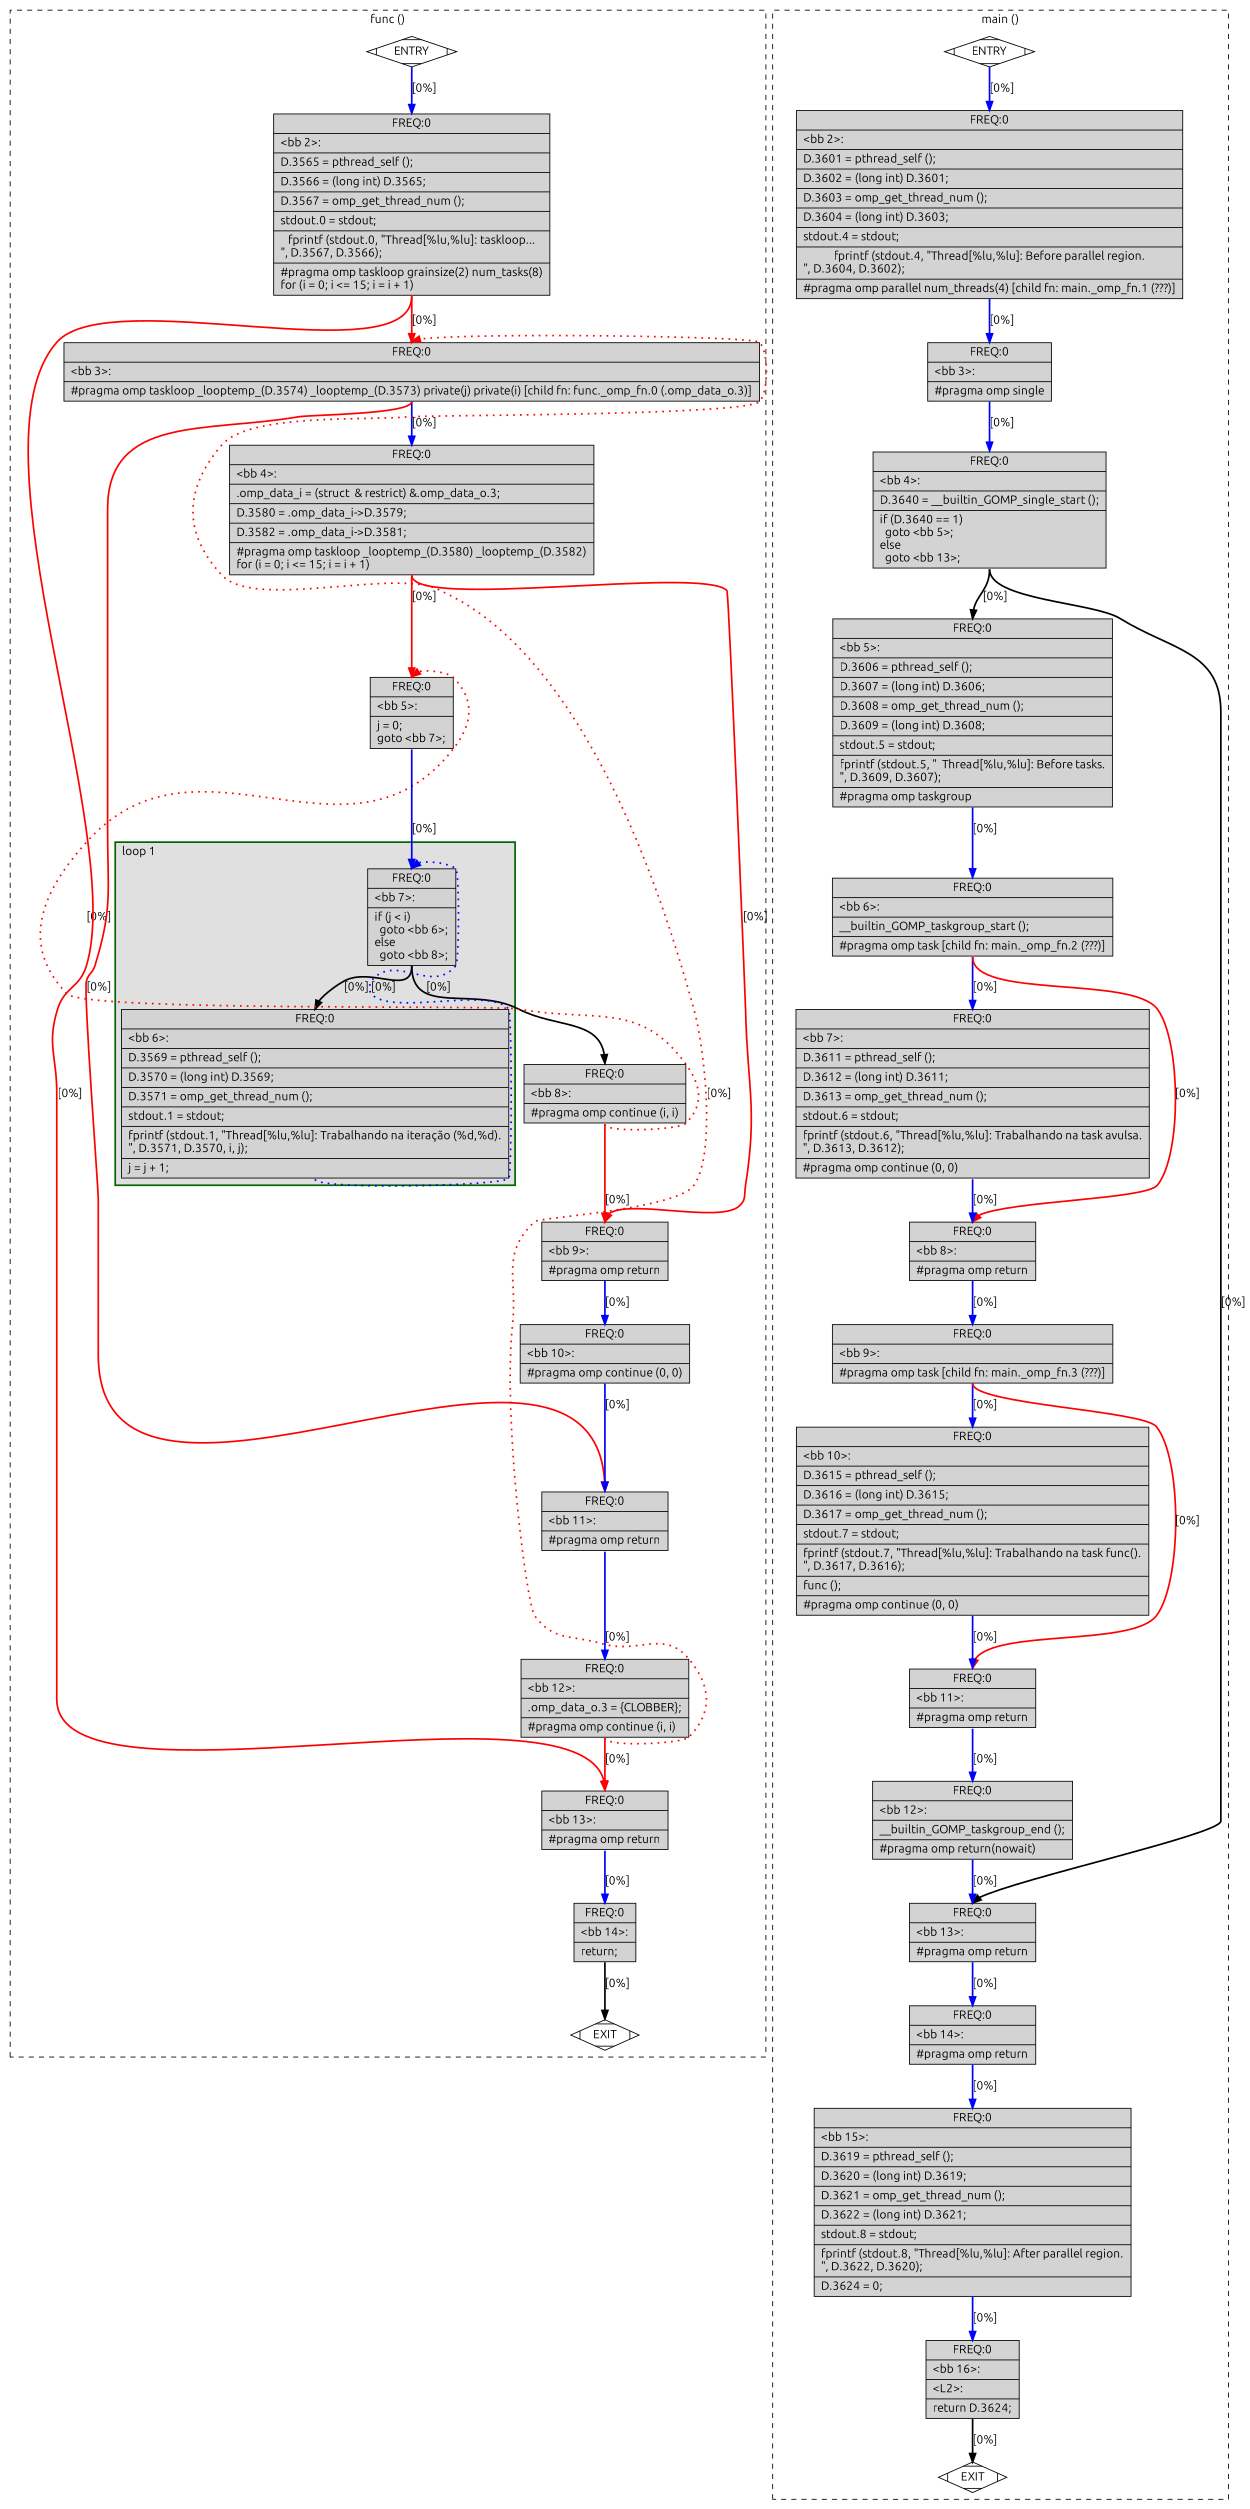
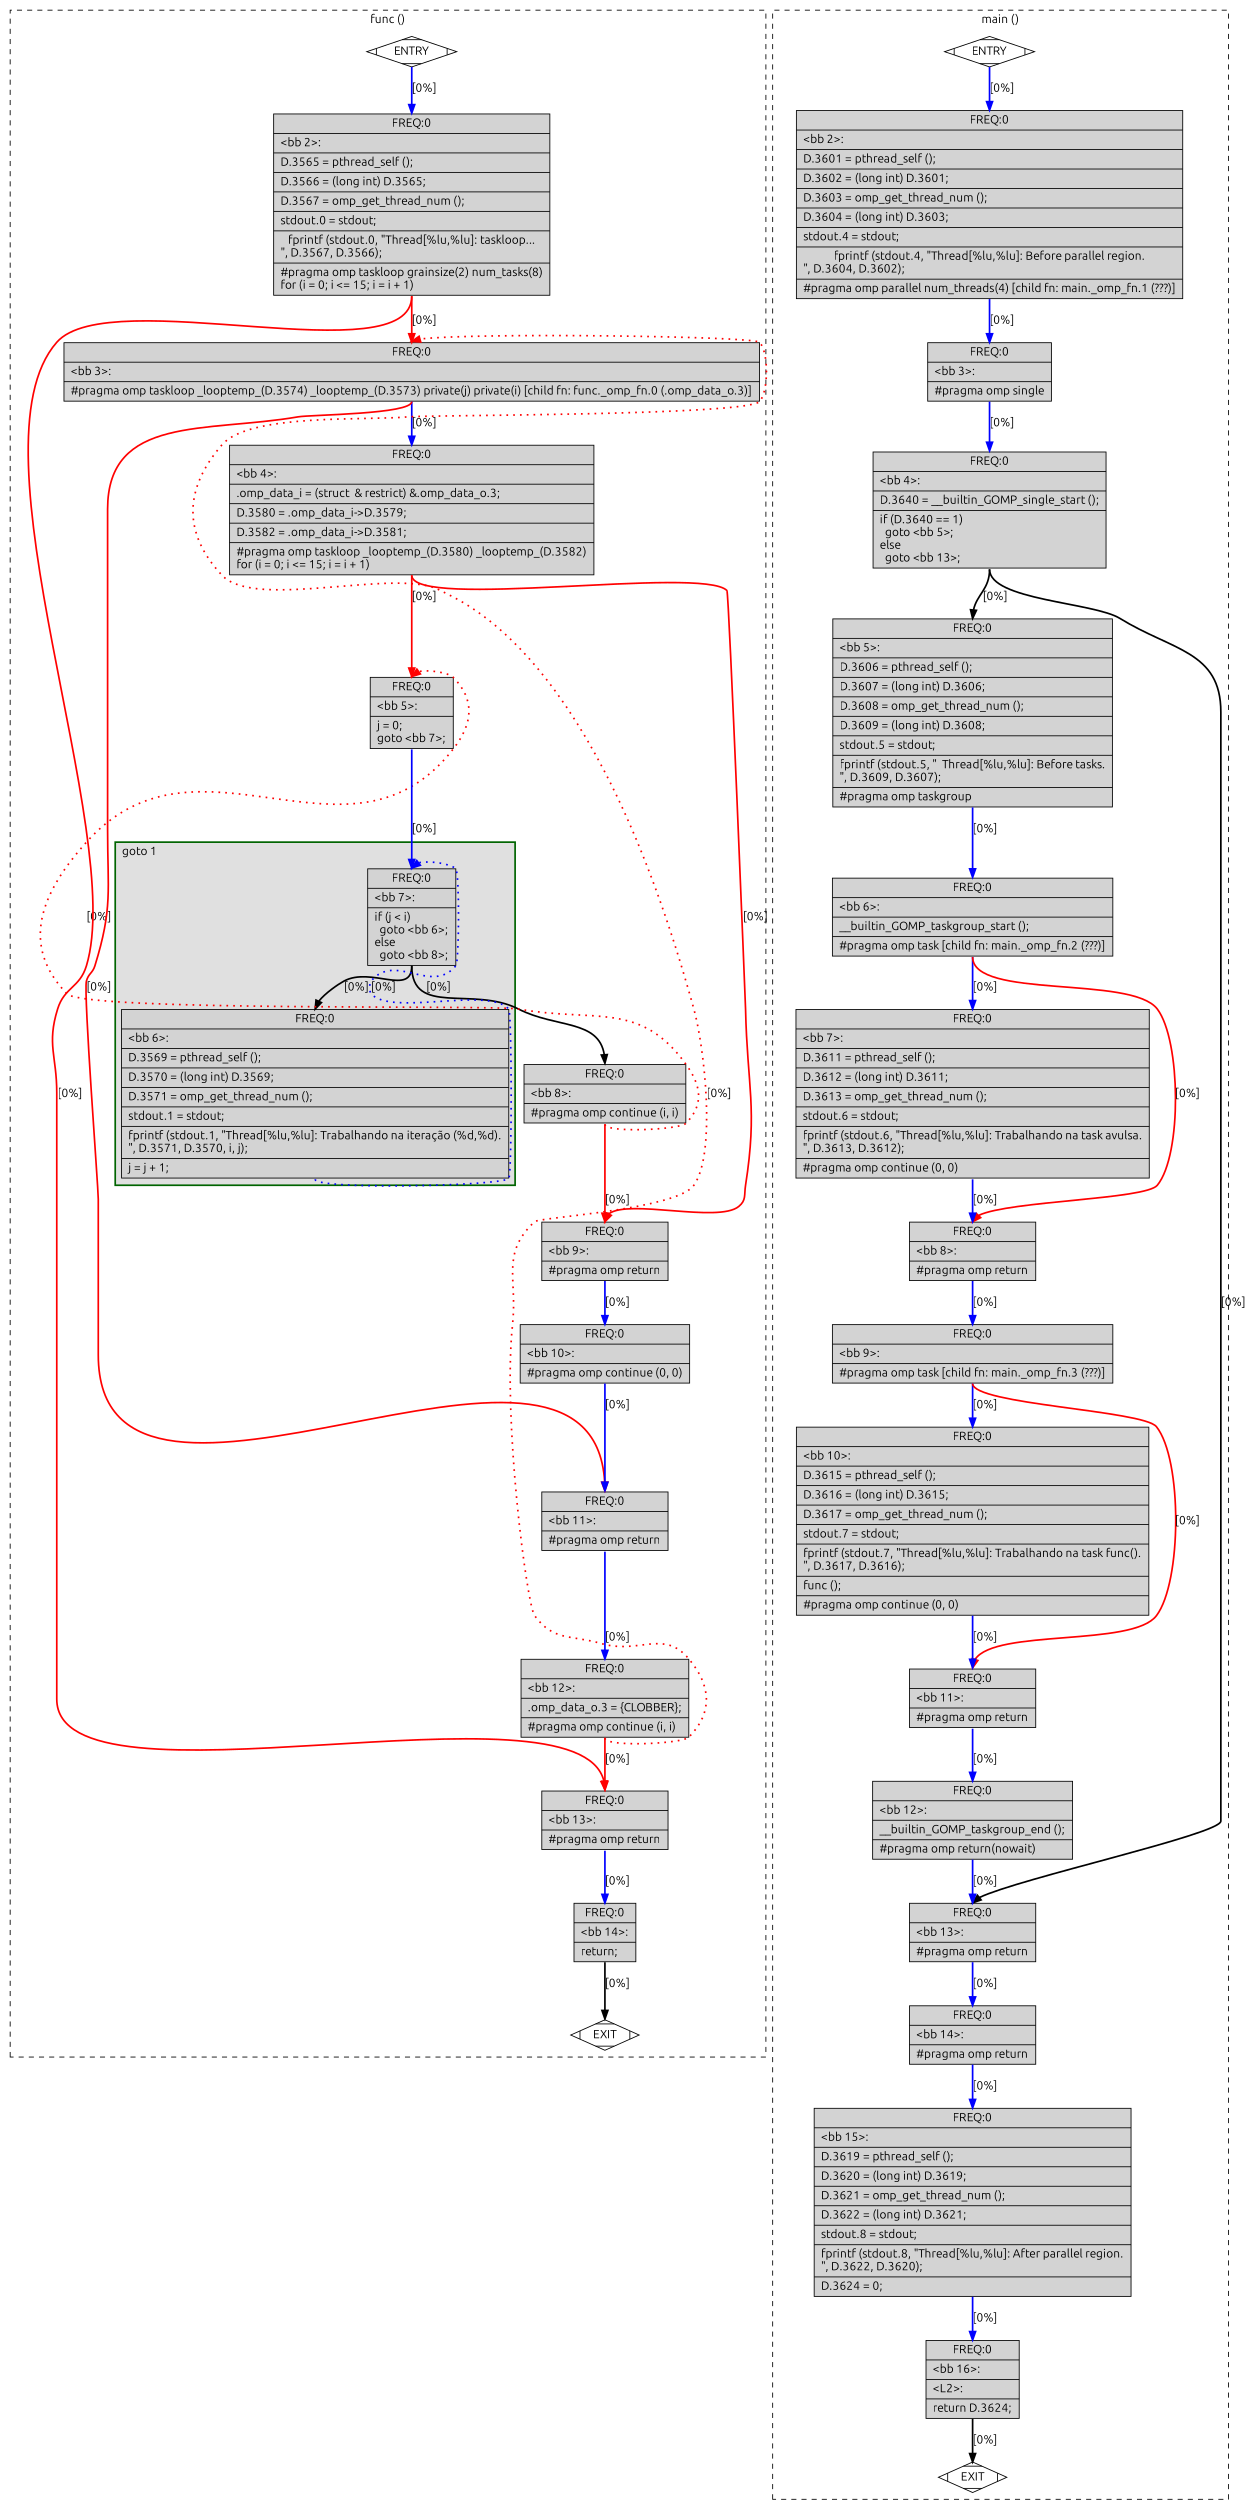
(139, 852) -> (140, 852)
